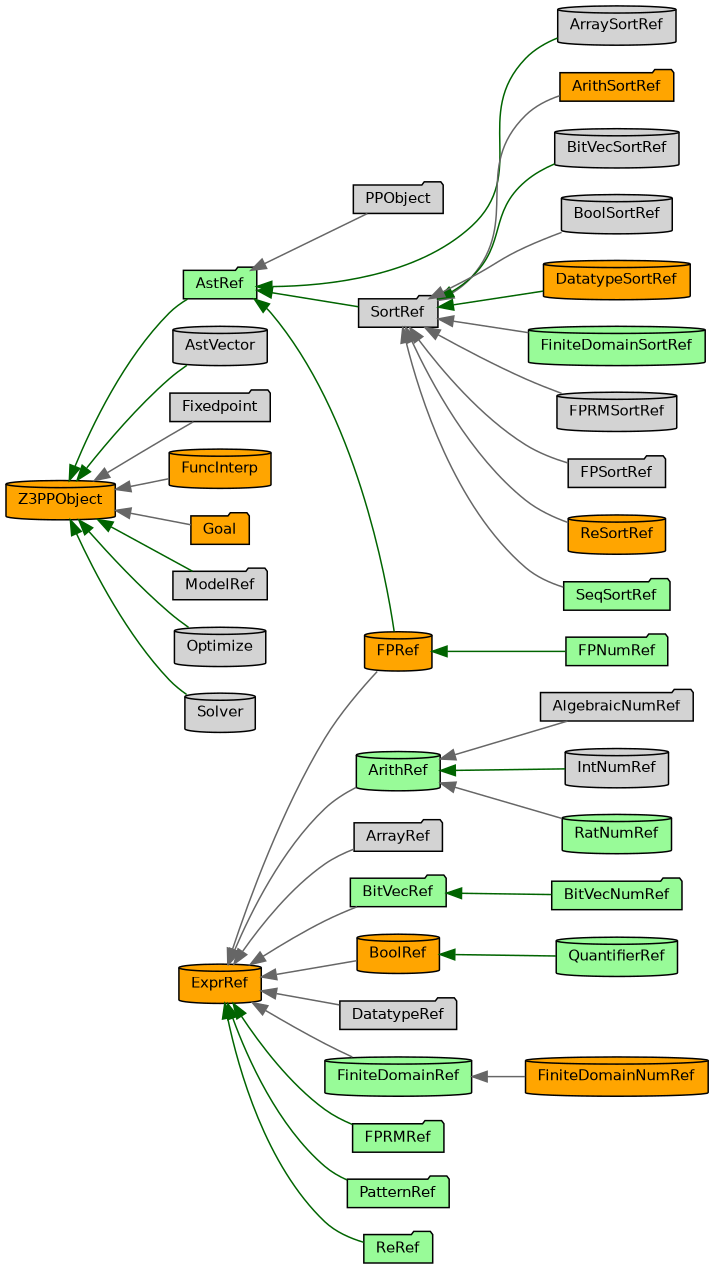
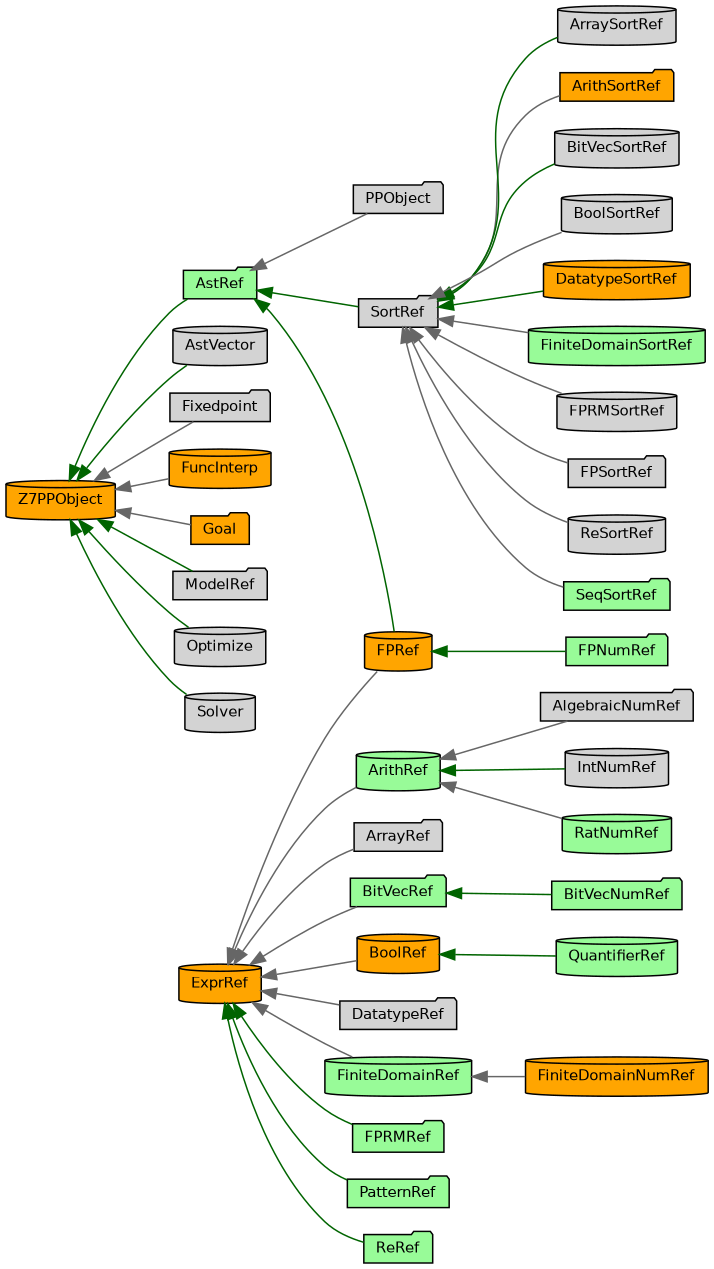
(474, 223) -> (496, 139)
(61, 500) -> (61, 500)
(617, 535) -> (617, 535)
